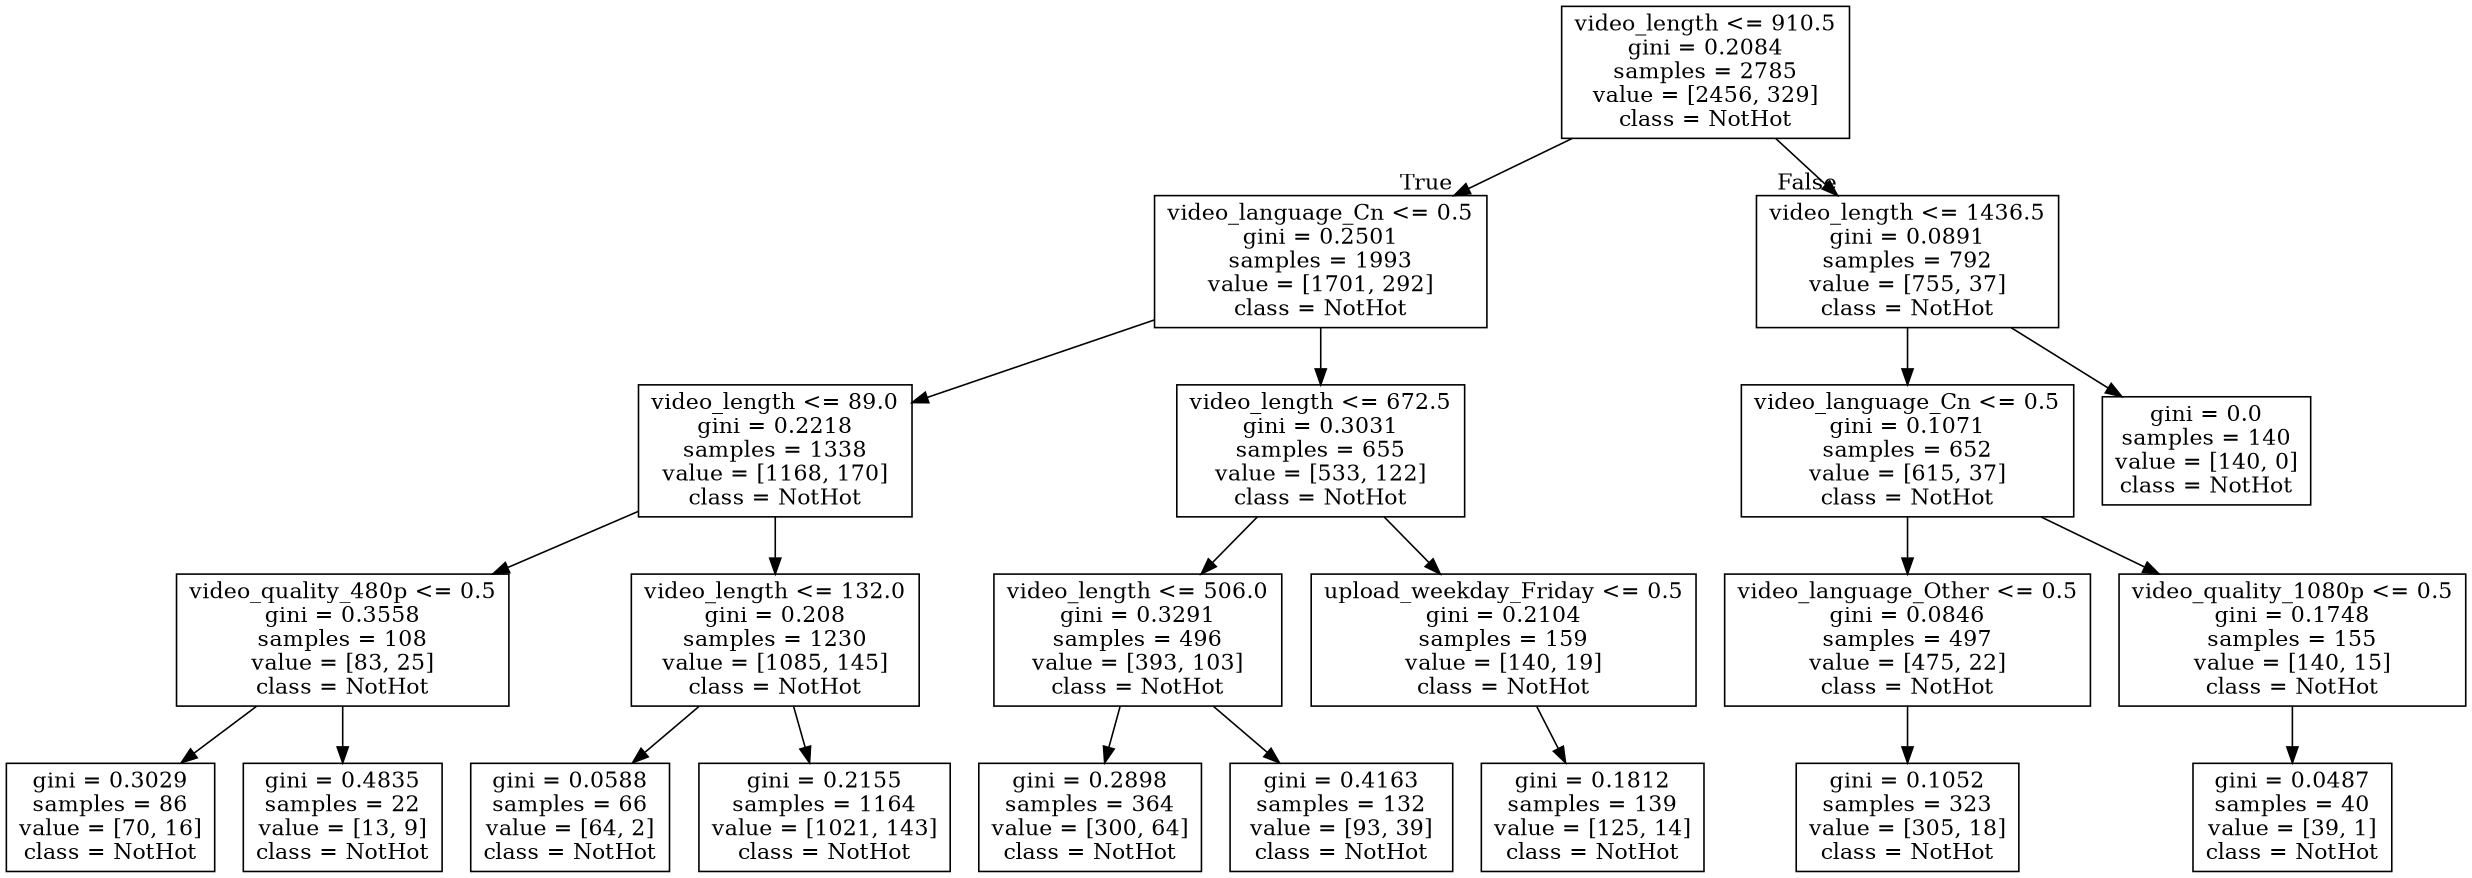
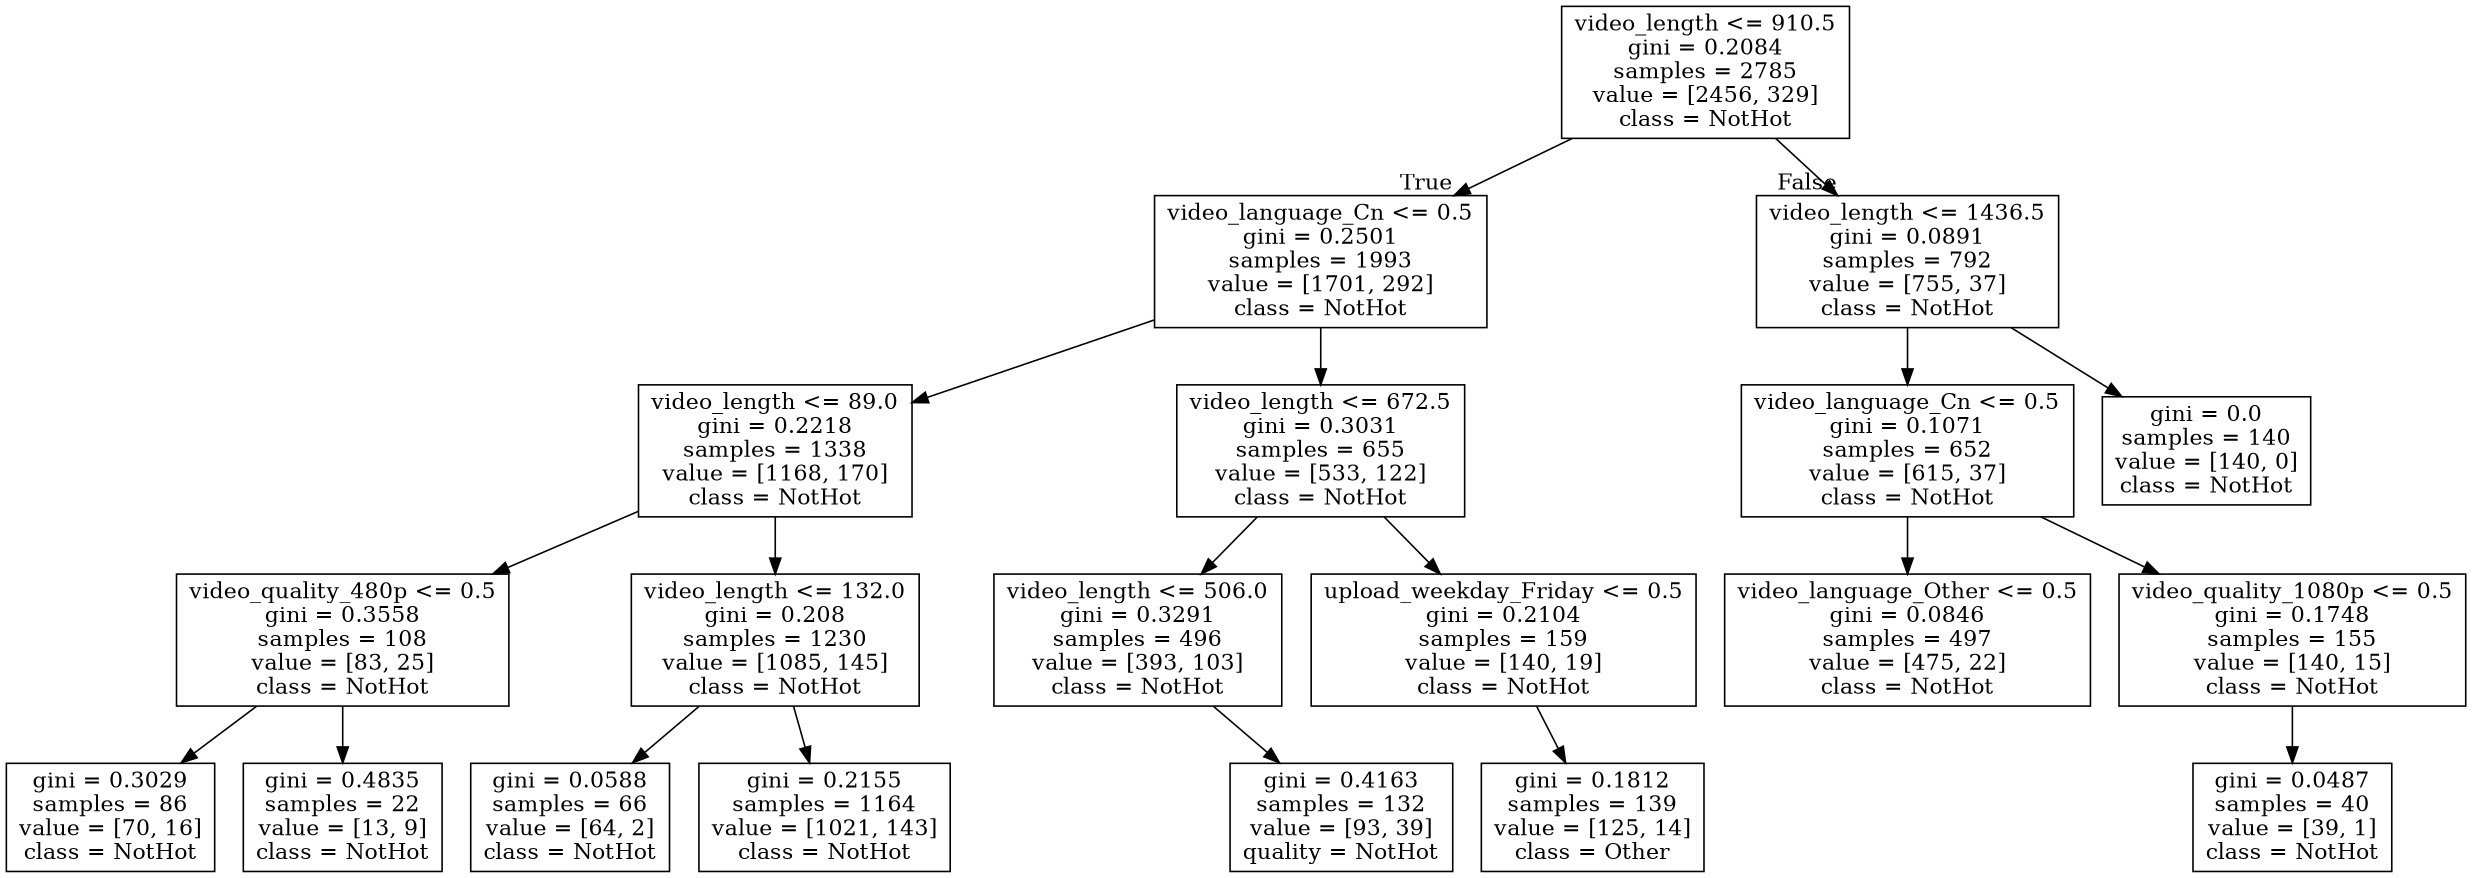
(1090, 817) -> none
(1341, 817) -> (1341, 817)
(1593, 817) -> (1593, 817)
(1908, 817) -> none
